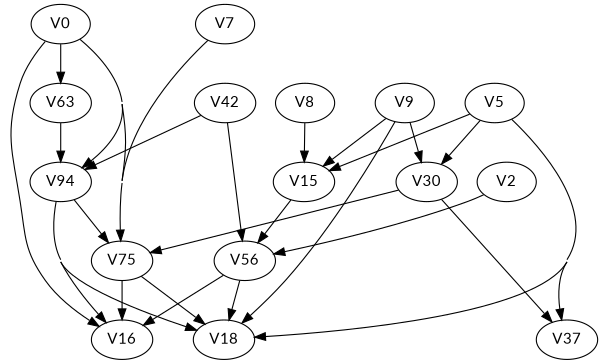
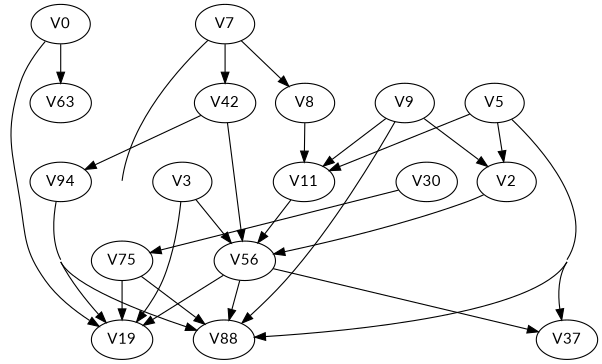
none -> (225, 58)
none -> (261, 60)
(107, 67) -> none
(61, 137) -> none
(465, 138) -> (500, 137)
(126, 142) -> none
(416, 143) -> (451, 139)
none -> (182, 182)
(304, 182) -> (304, 182)
(88, 217) -> none
(493, 256) -> (400, 299)
(122, 340) -> (122, 340)
(224, 340) -> (224, 340)
